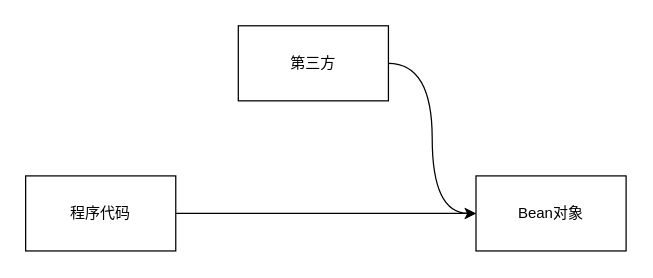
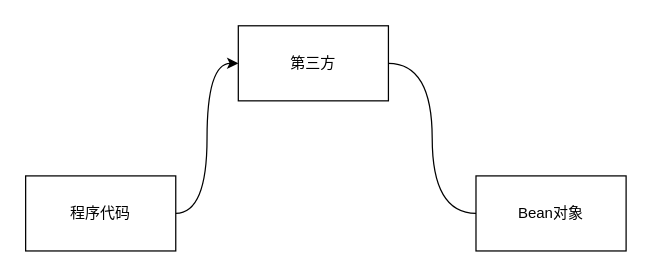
(318, 213) -> (207, 139)
(468, 213) -> (446, 199)
